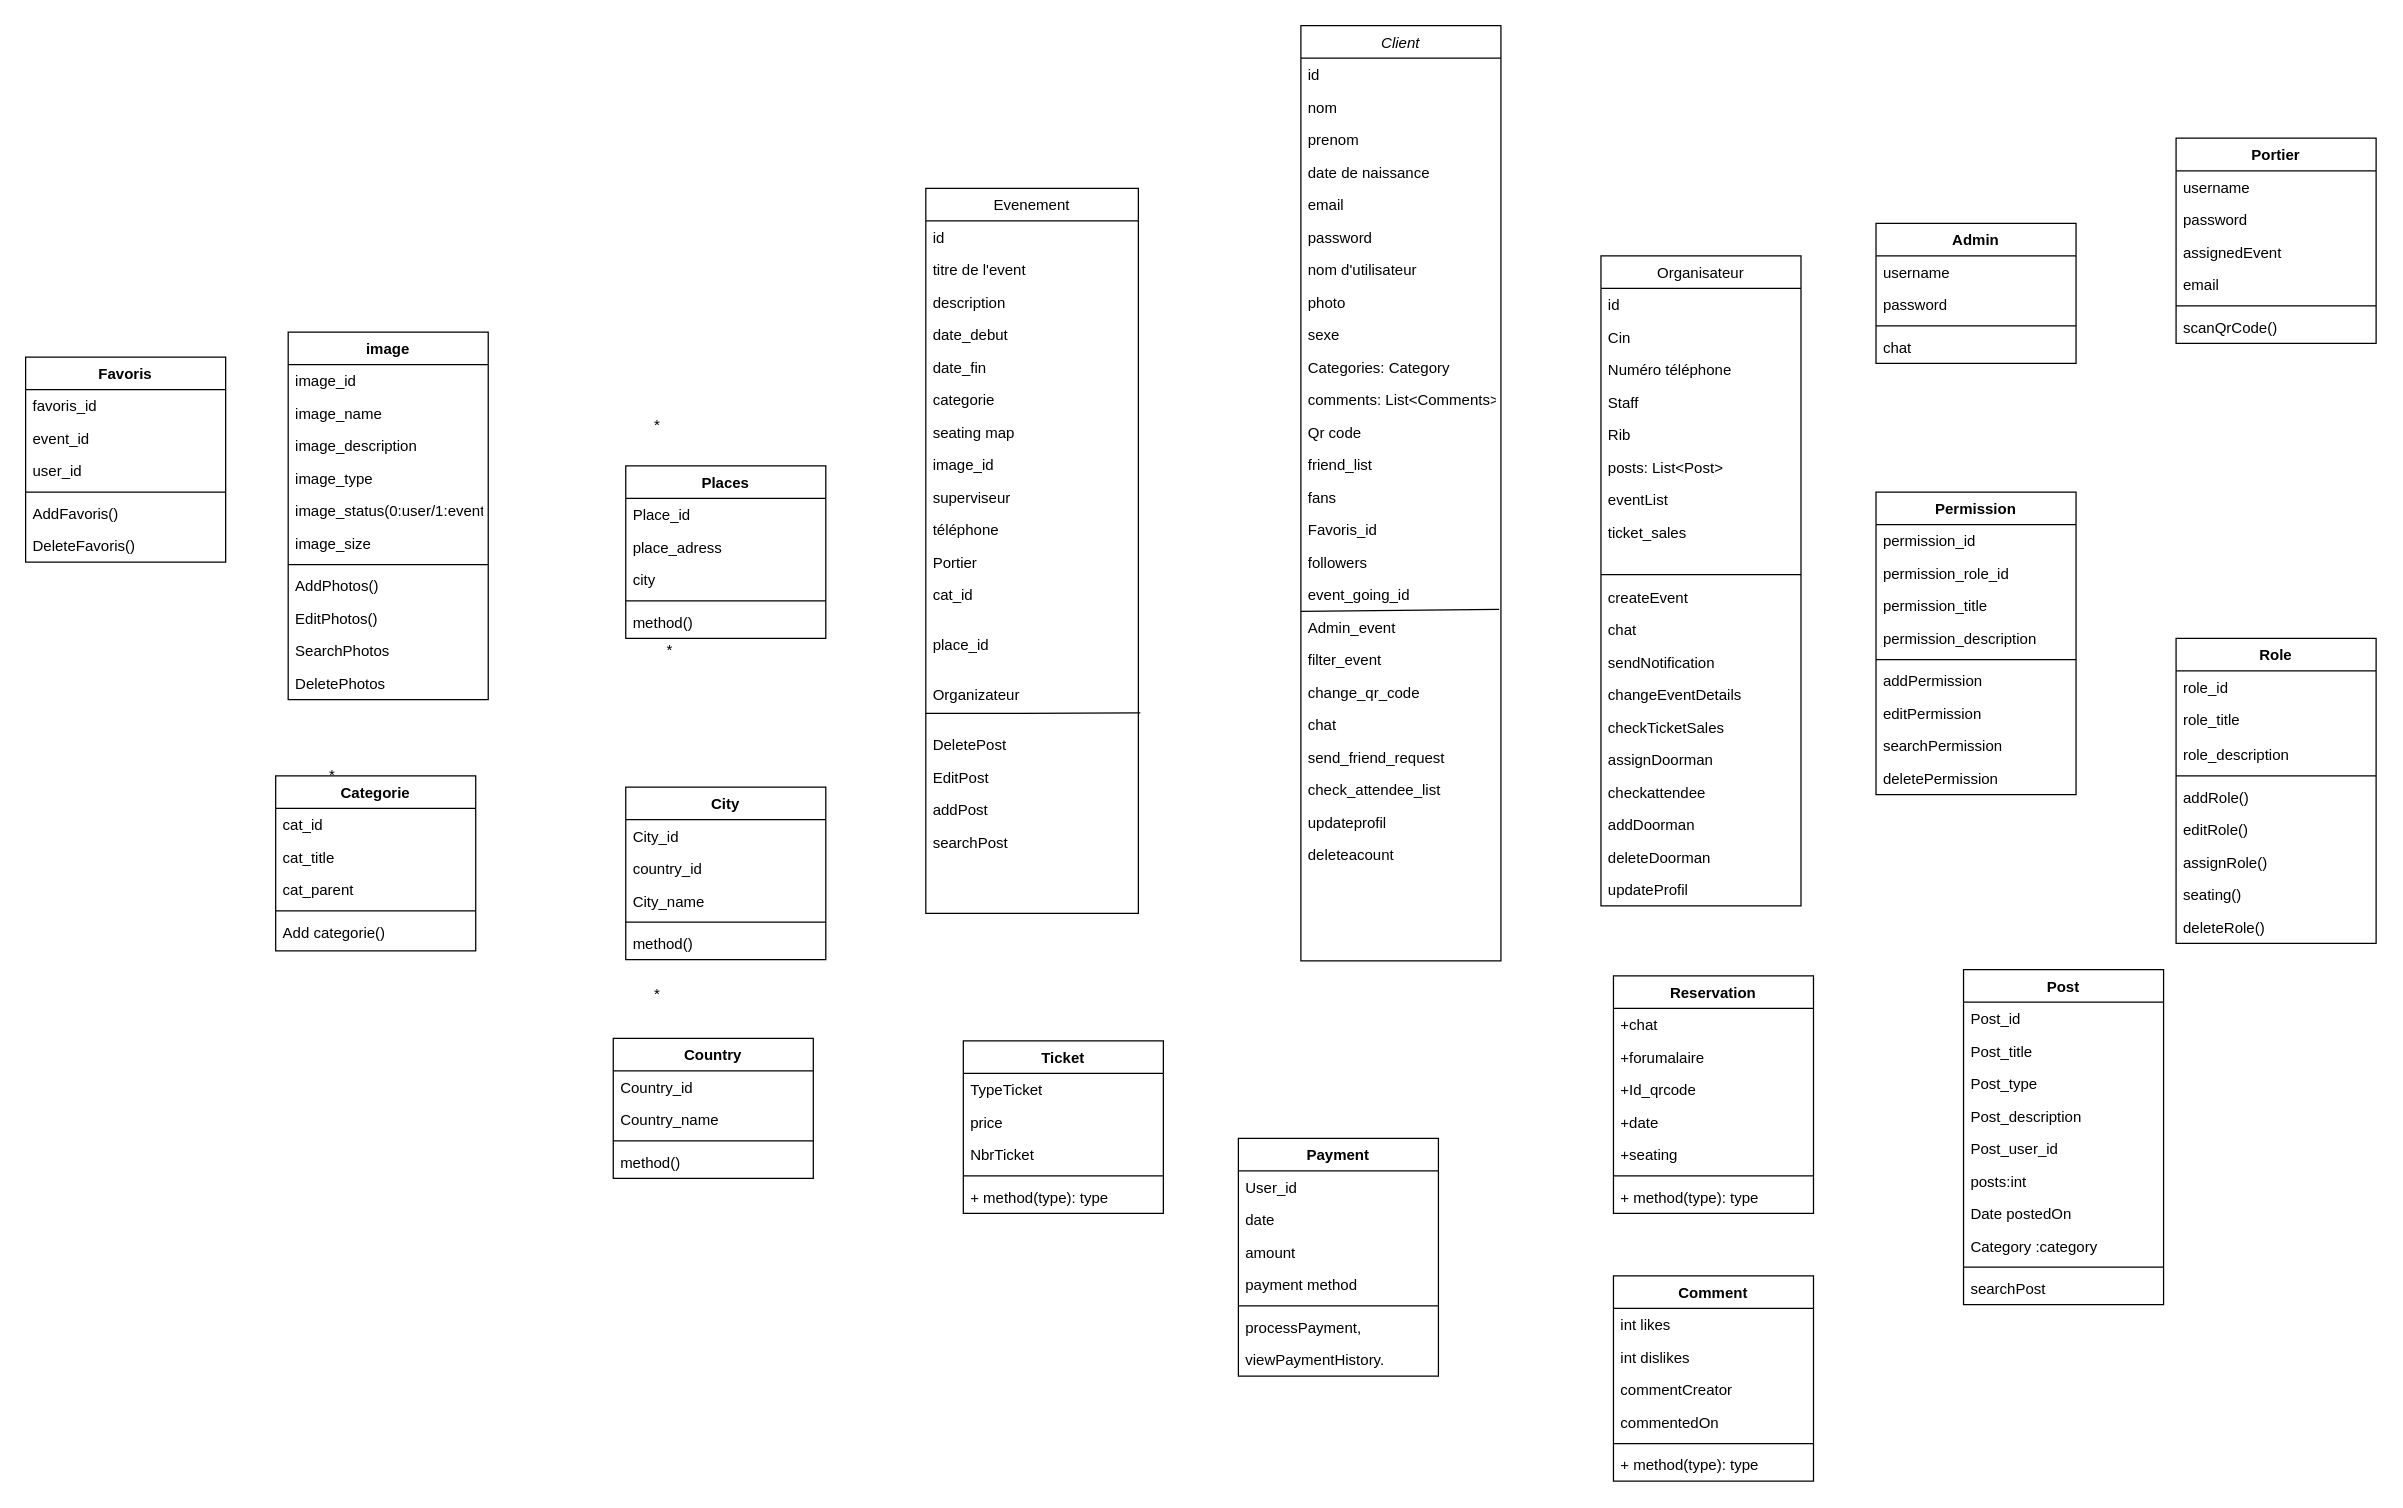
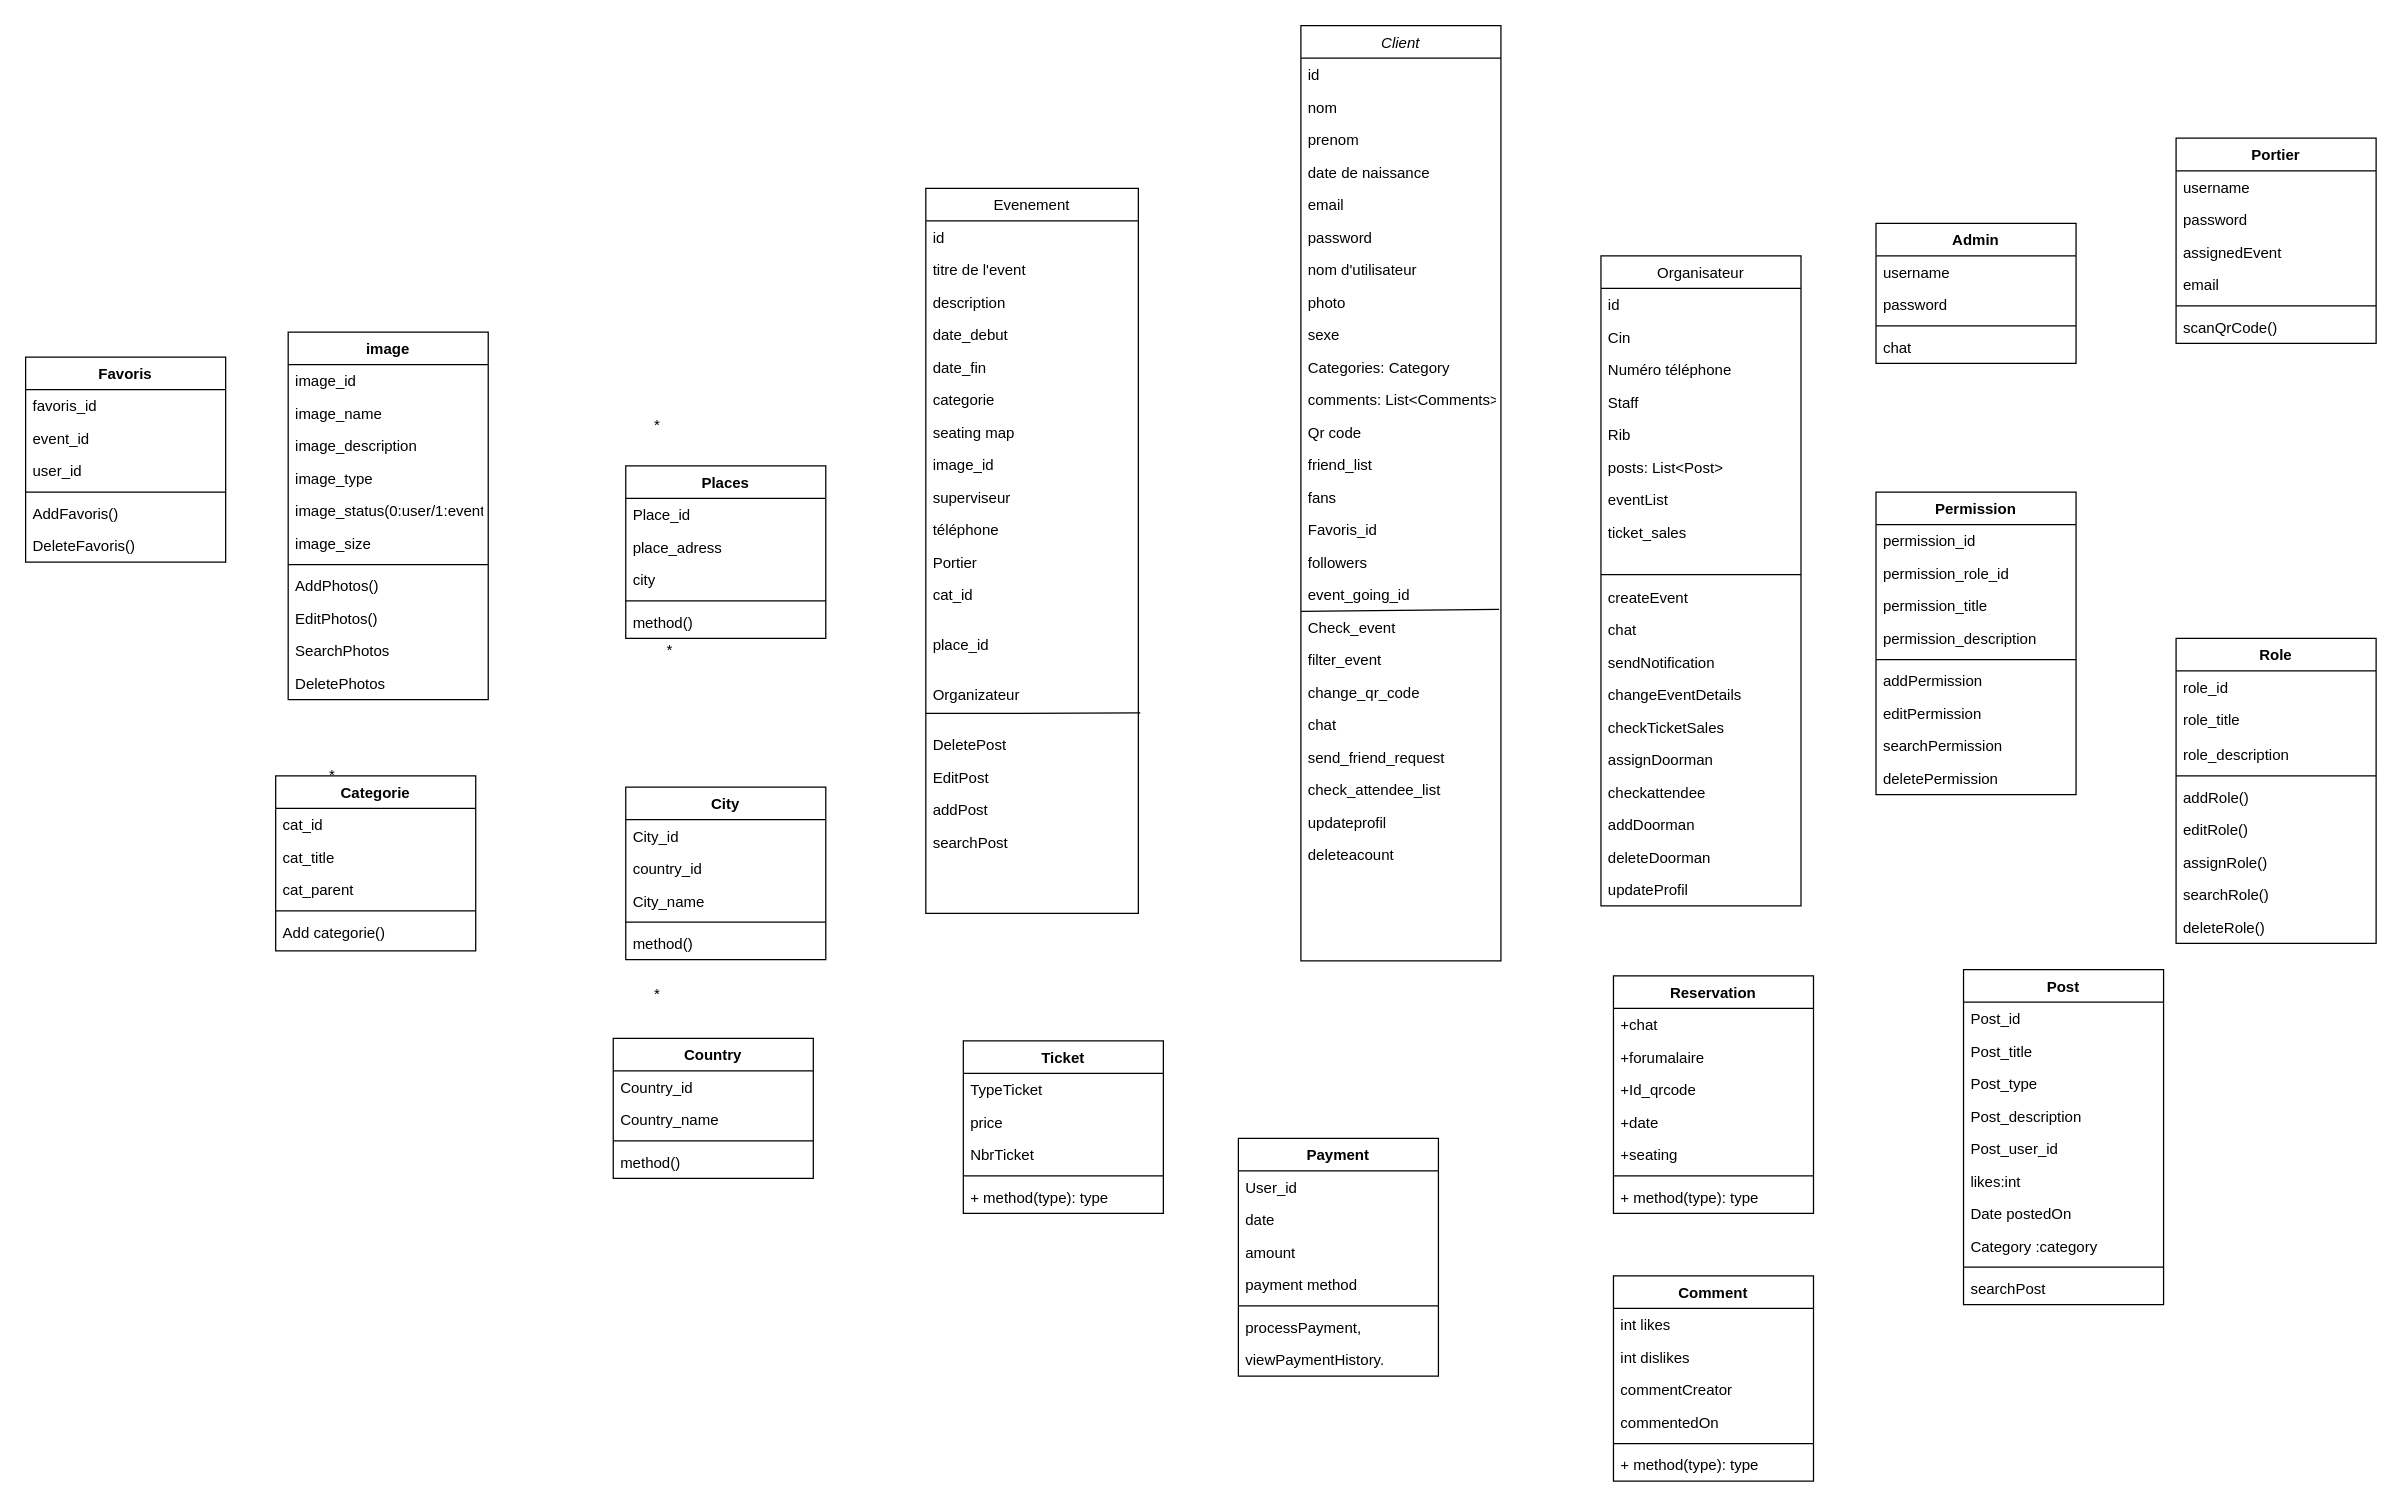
(1352, 628) -> (1354, 628)
(2218, 895) -> (2231, 895)
(2004, 1181) -> (2000, 1181)
